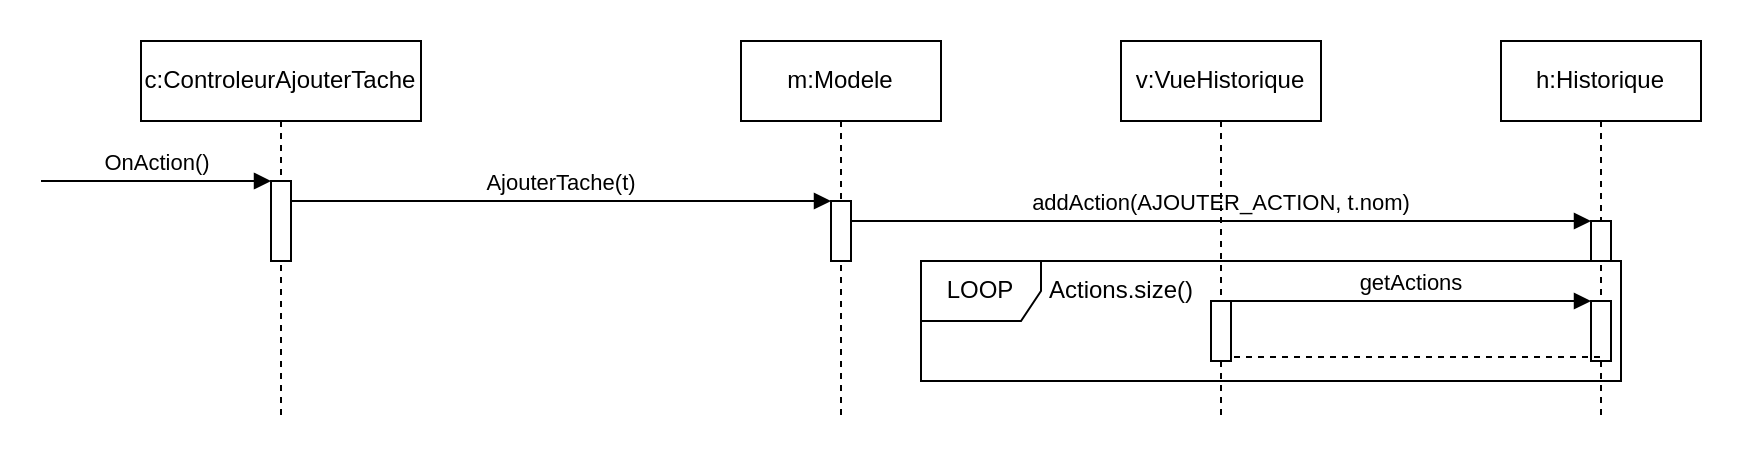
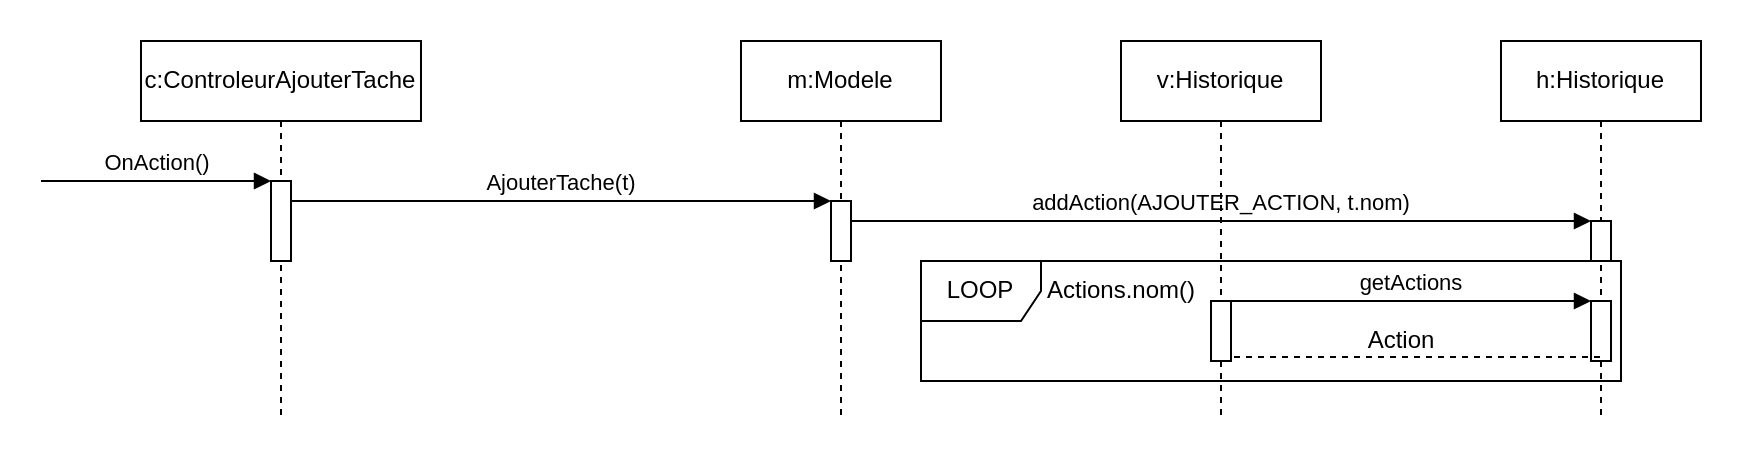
(1221, 81) -> (1221, 81)
(1122, 291) -> (1122, 291)
none -> (1401, 341)
